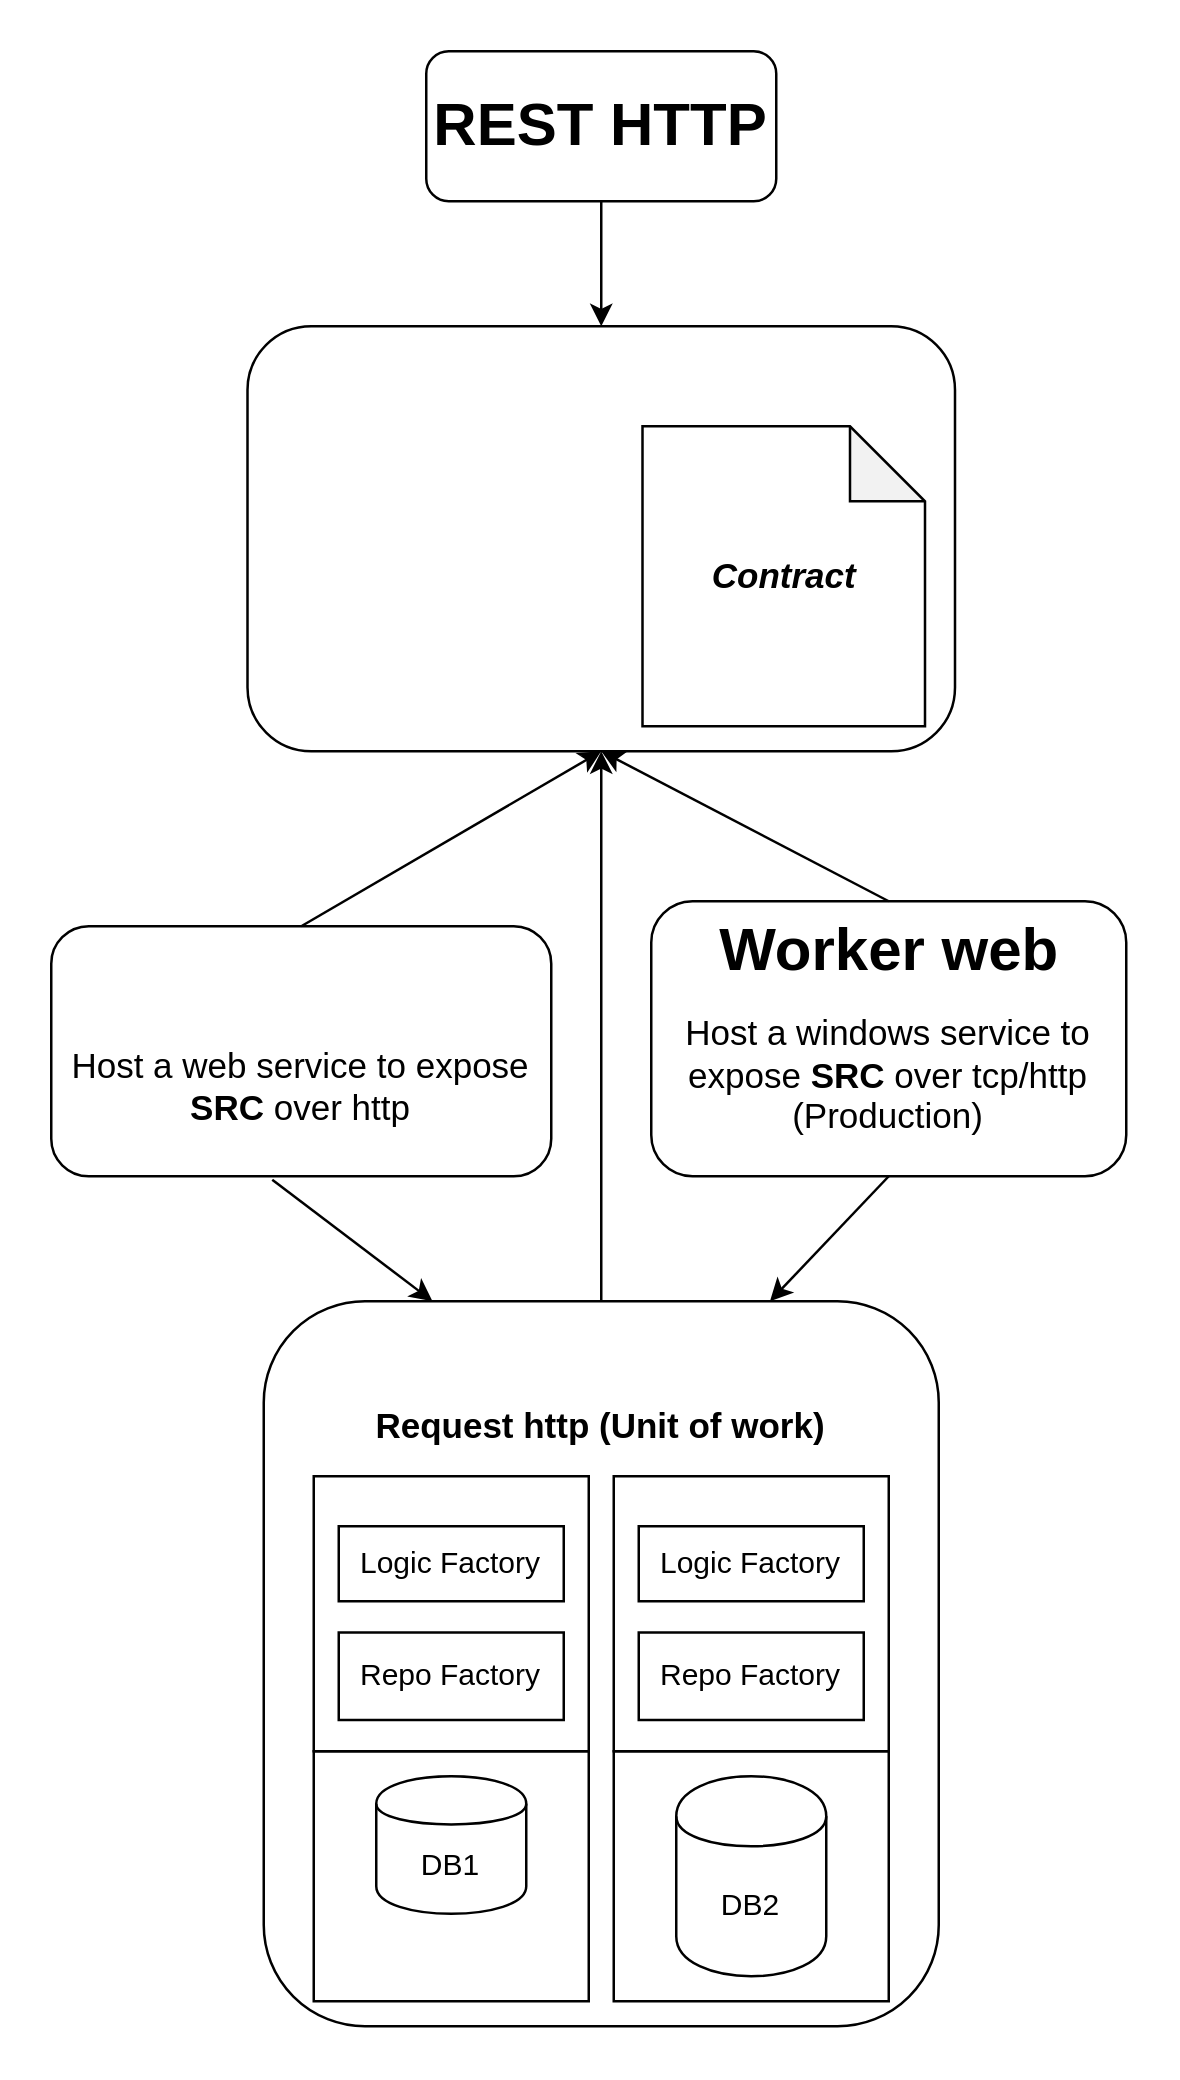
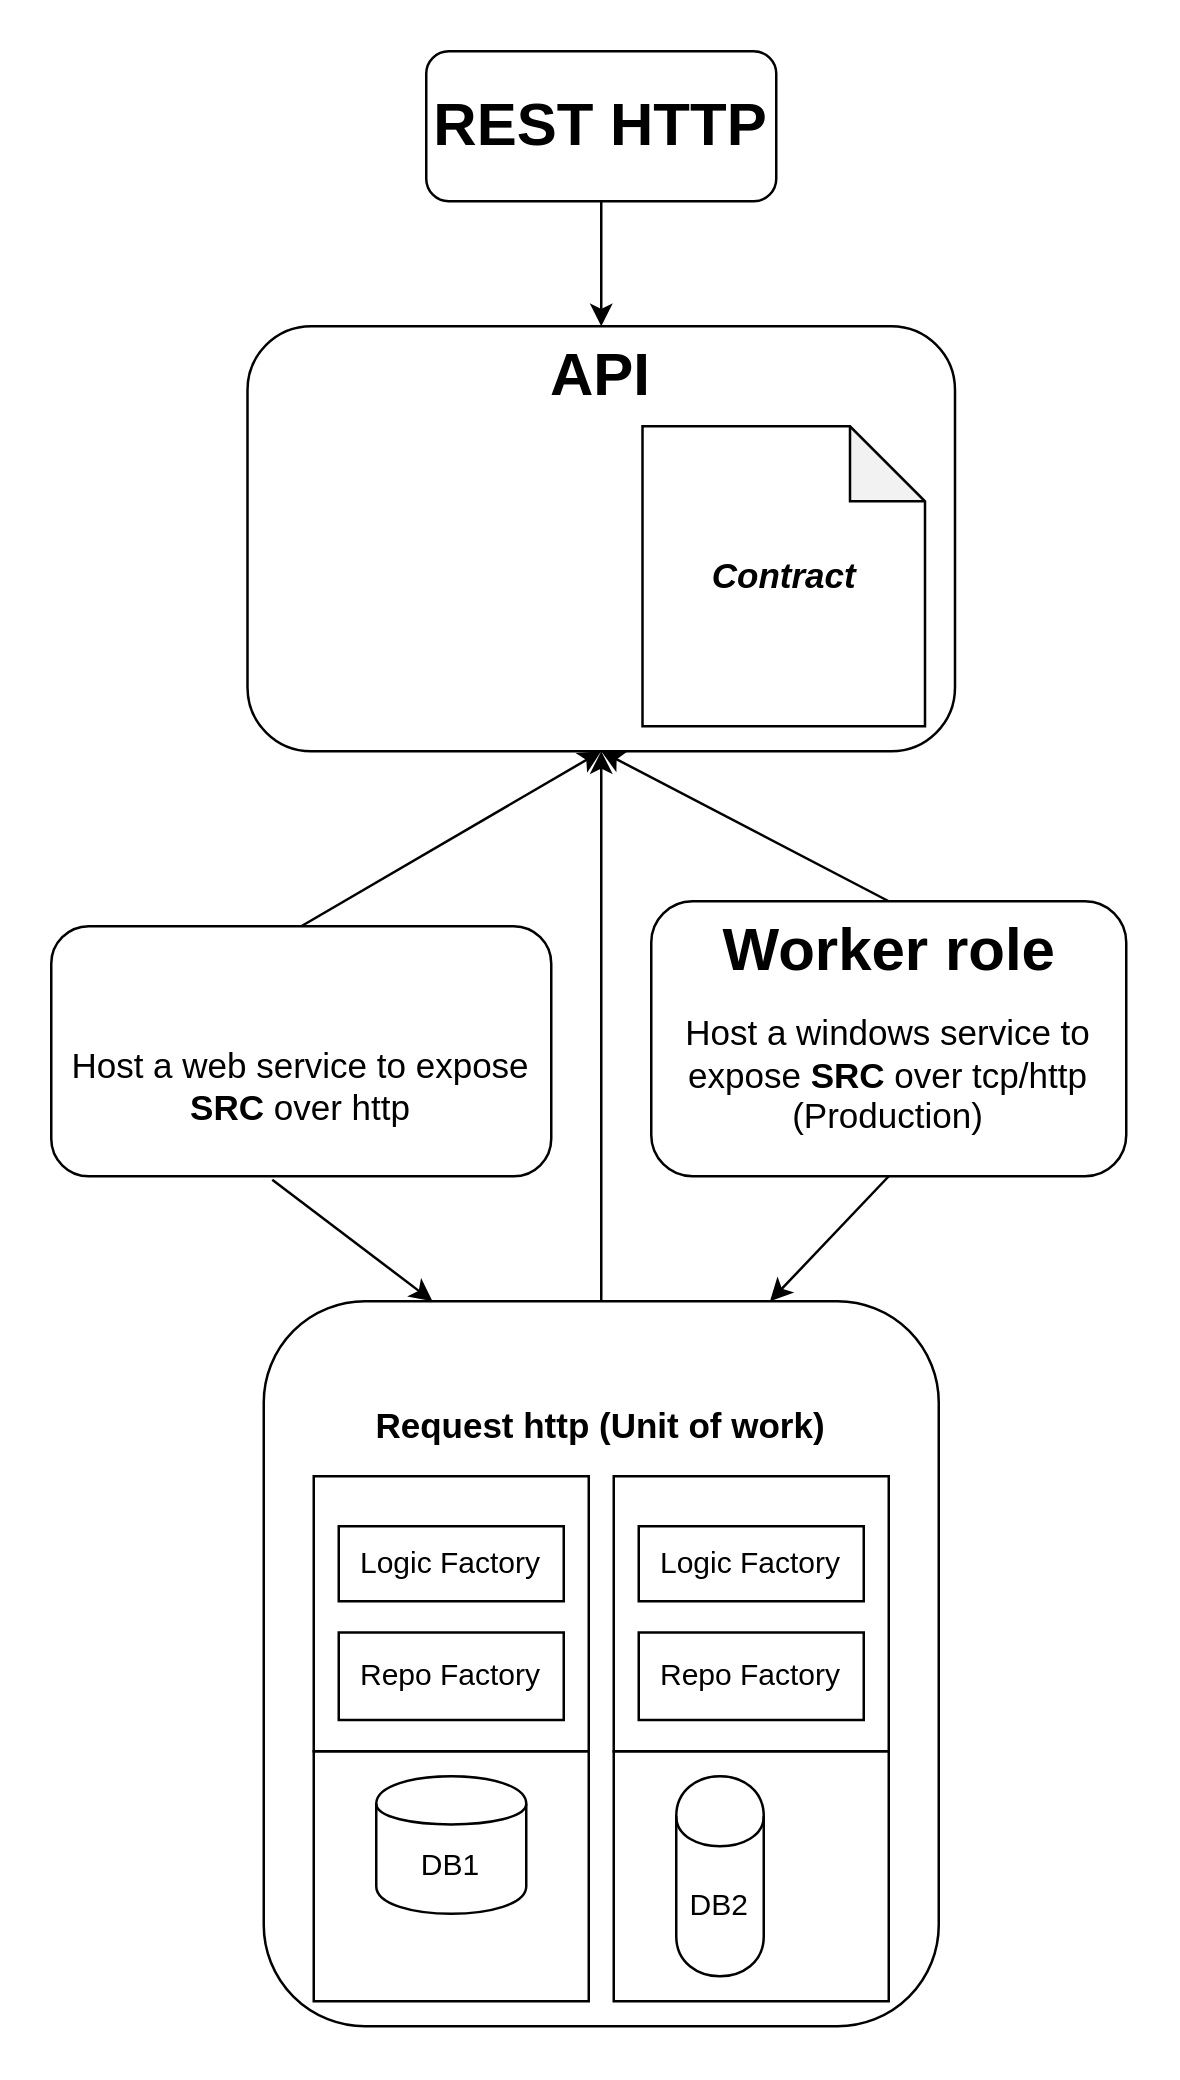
none -> (601, 376)
(890, 951) -> (890, 951)
(751, 1876) -> (720, 1876)
